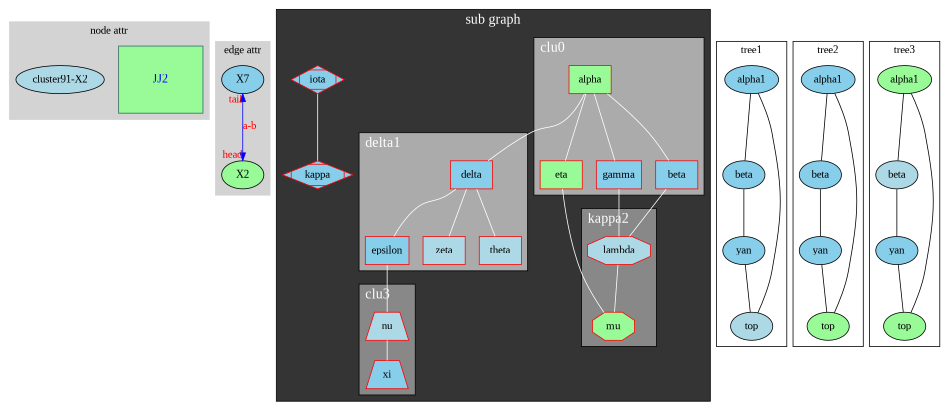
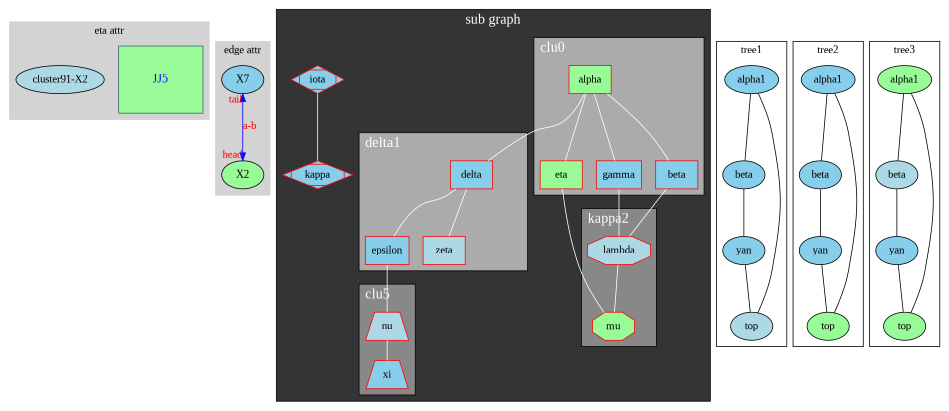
(109, 31) -> (109, 31)
(161, 80) -> (161, 80)
(500, 251) -> none
(378, 295) -> (378, 295)
